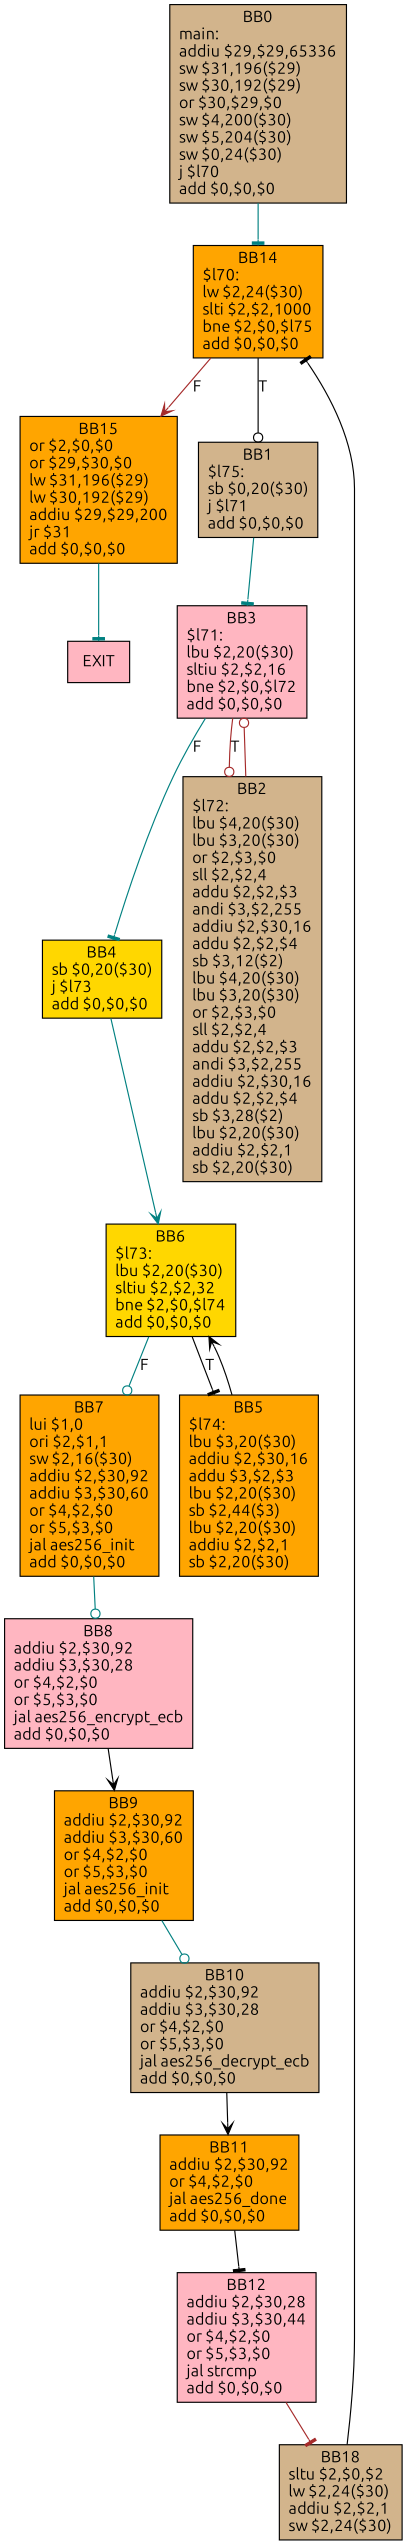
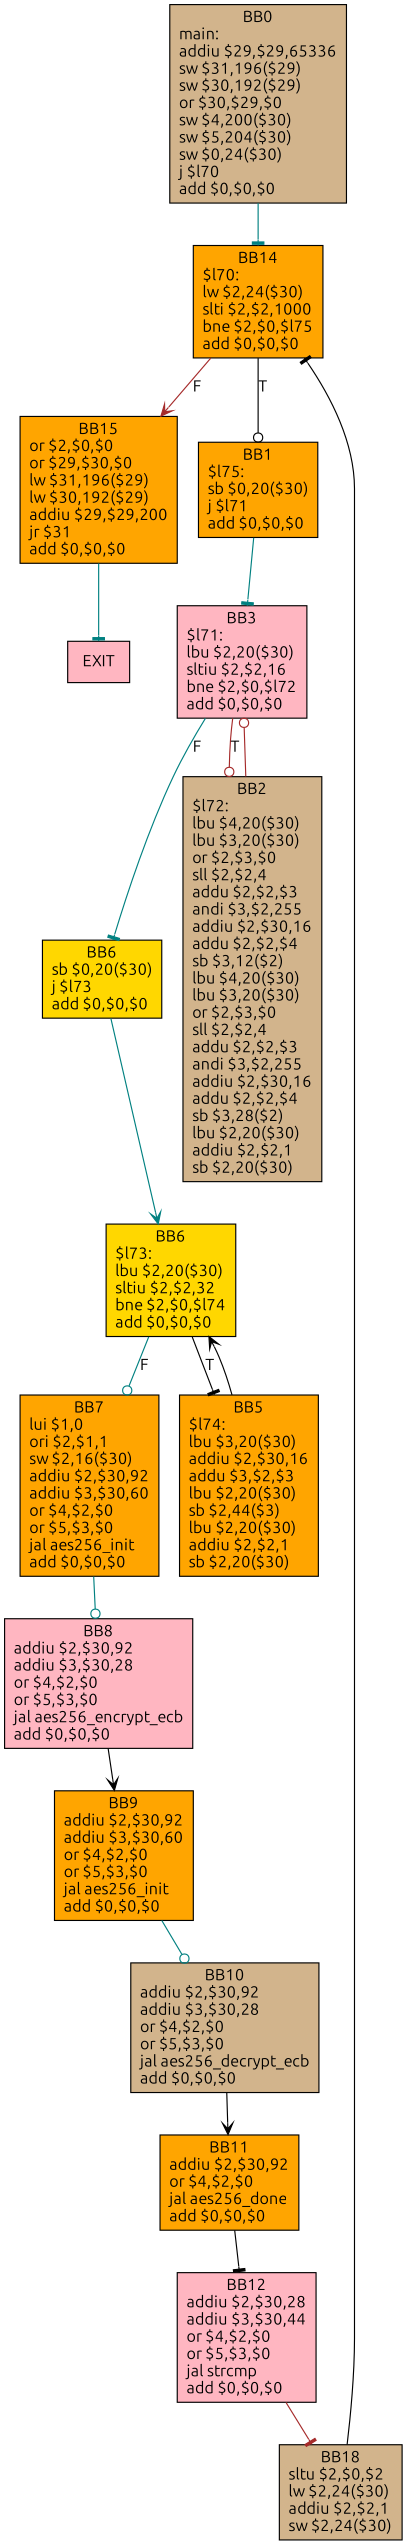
(258, 490) -> (258, 490)
(102, 979) -> (102, 979)
